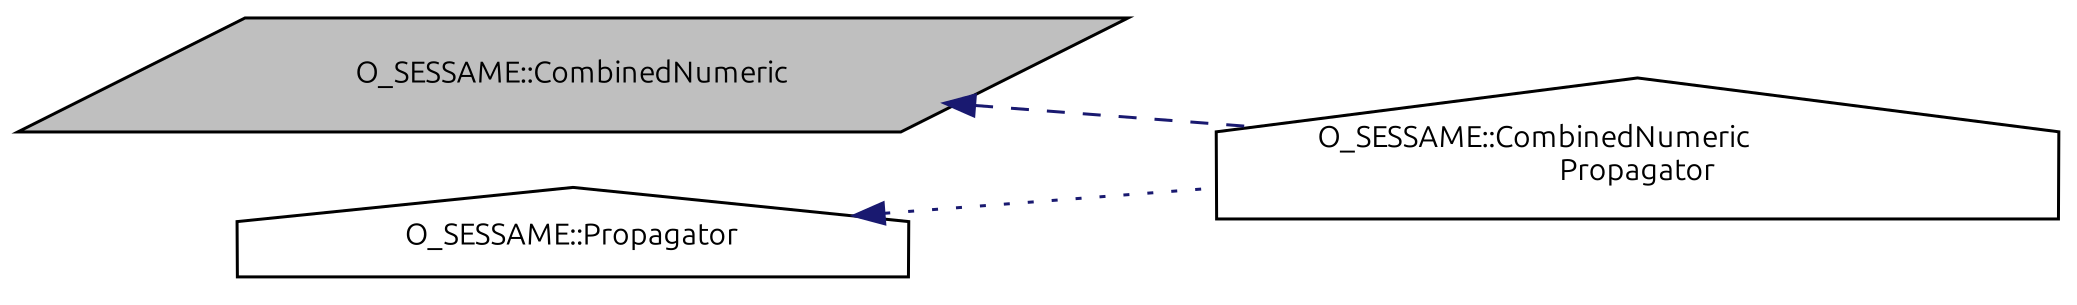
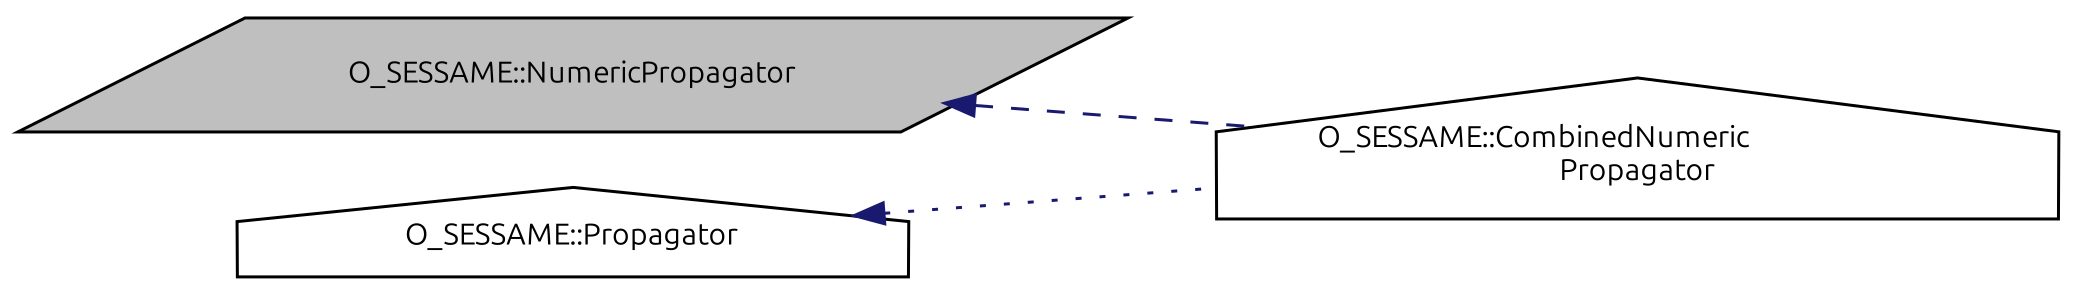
(573, 75) -> (573, 75)
